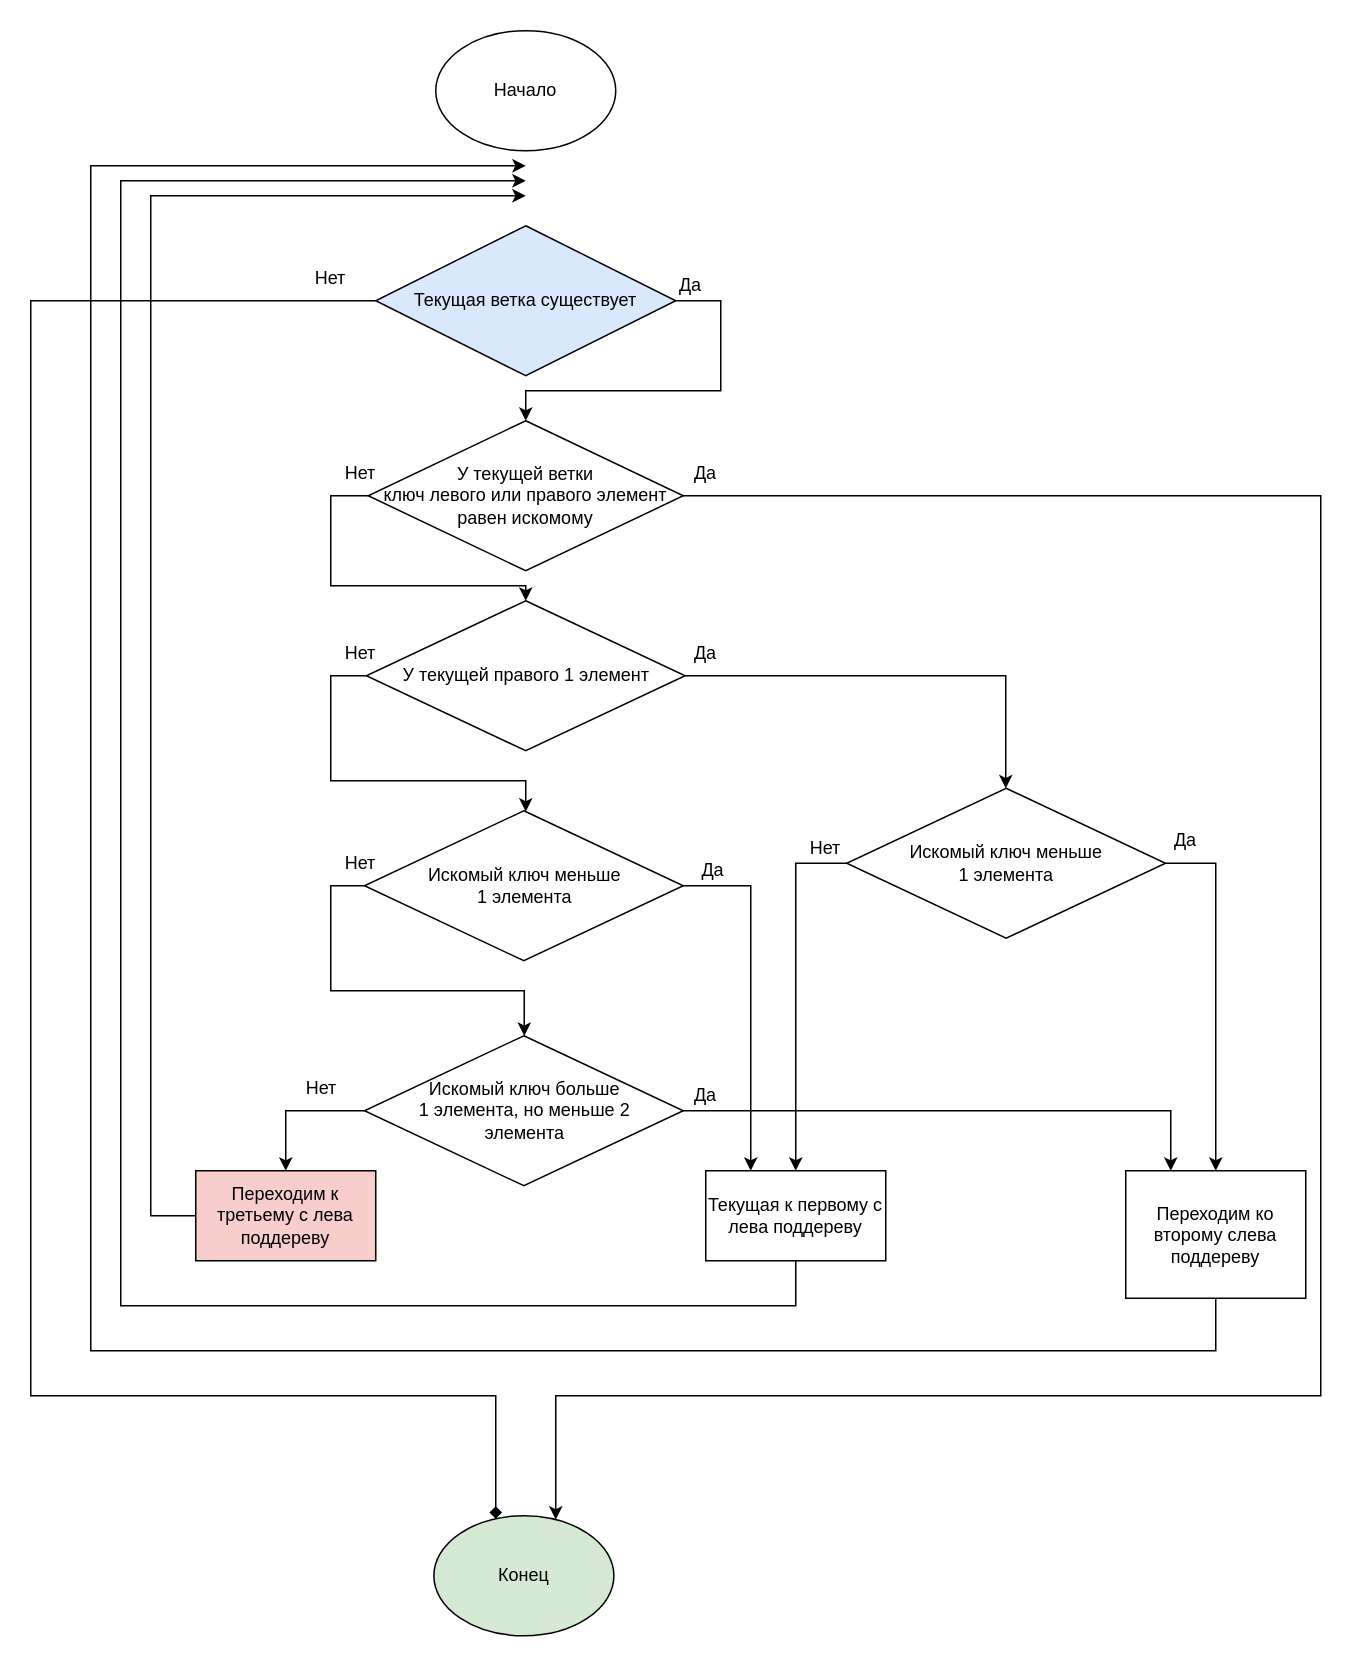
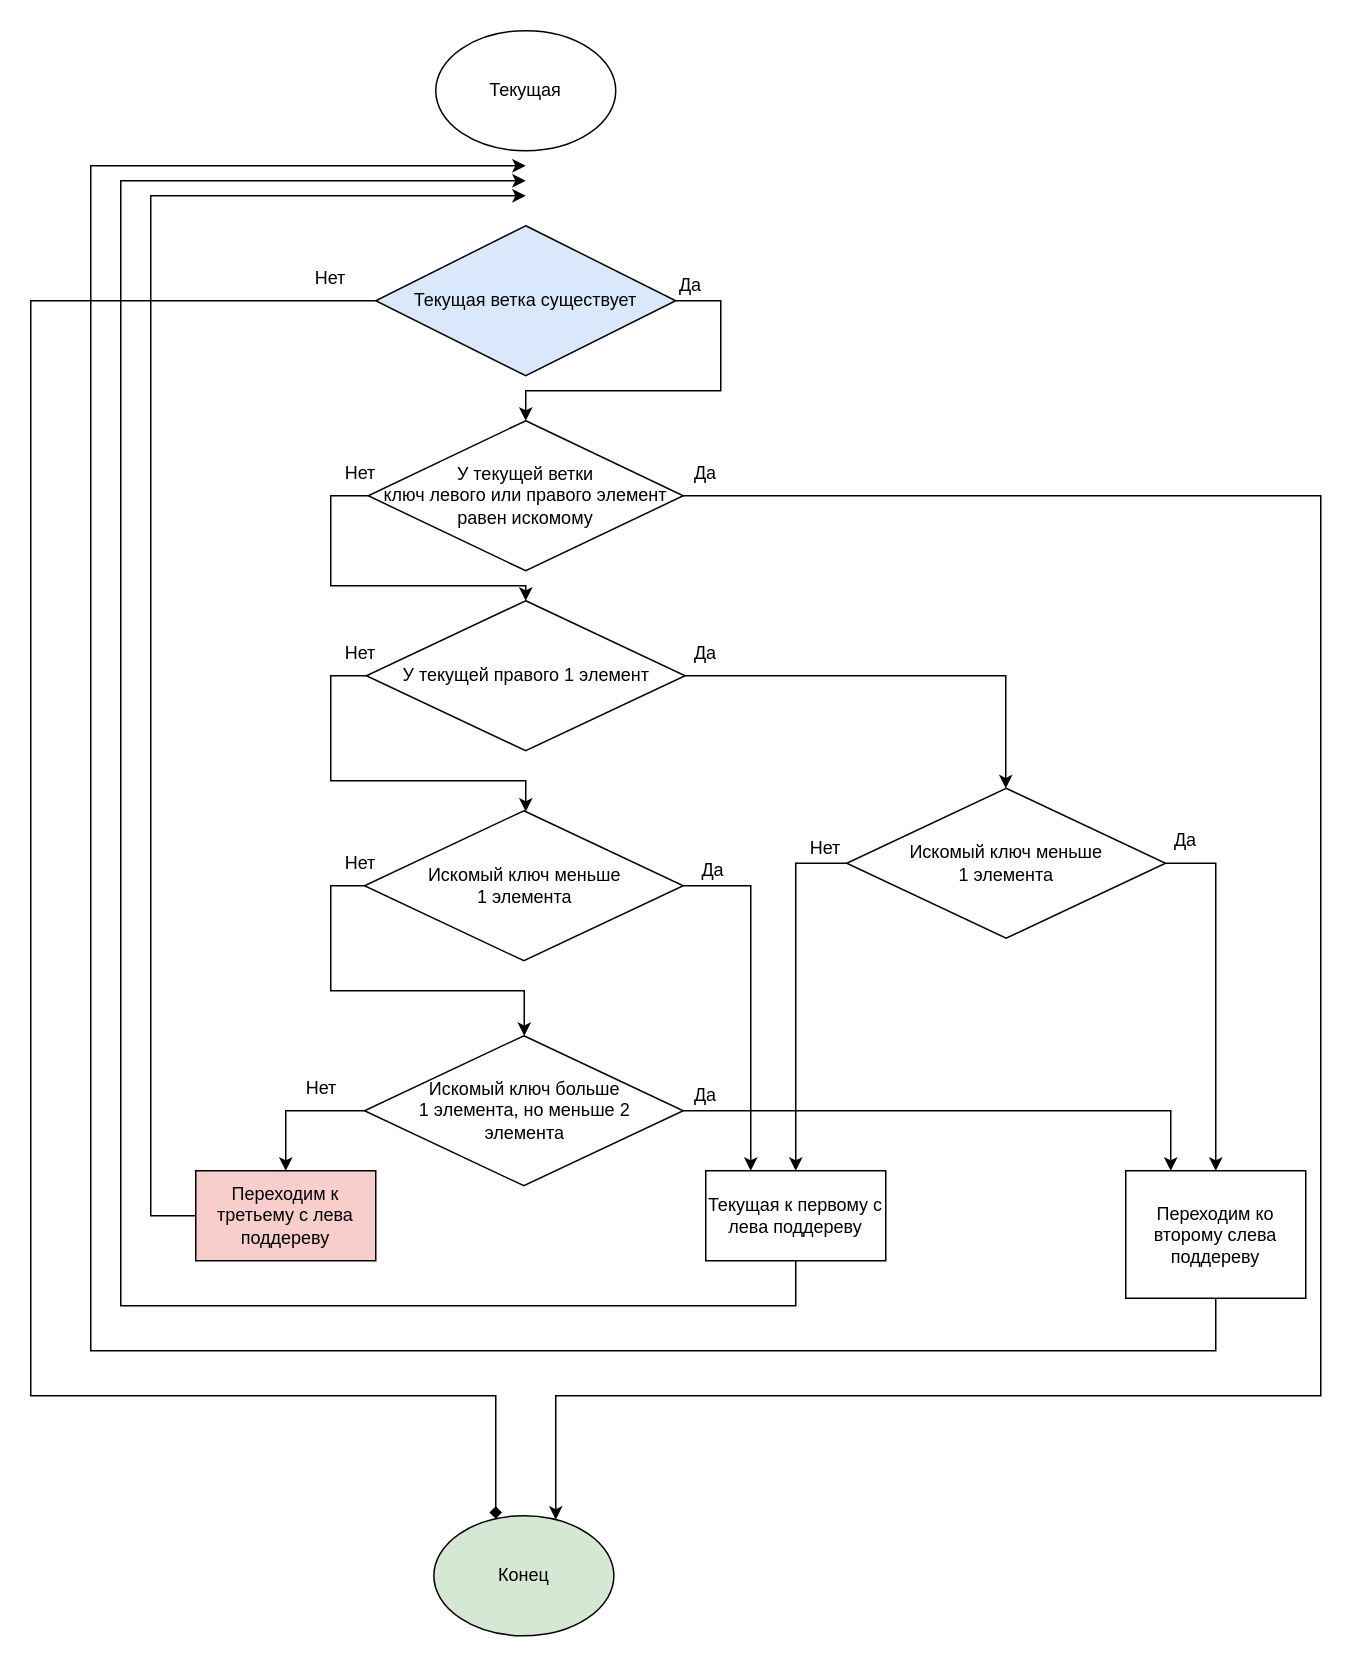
(526, 91) -> (526, 91)
